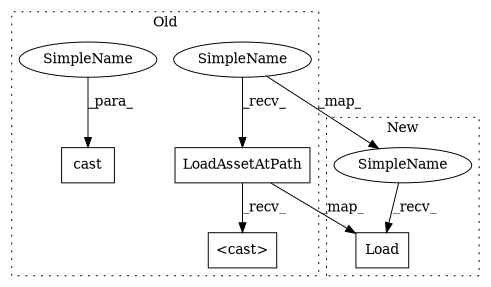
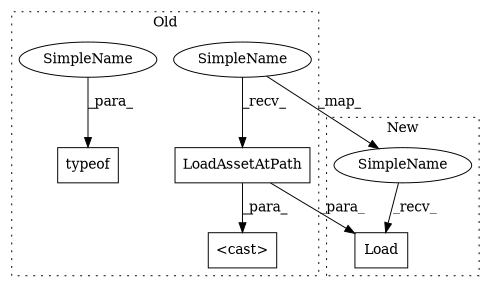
(88, 165) -> (88, 165)
(264, 208) -> (265, 208)
(343, 208) -> (342, 208)
